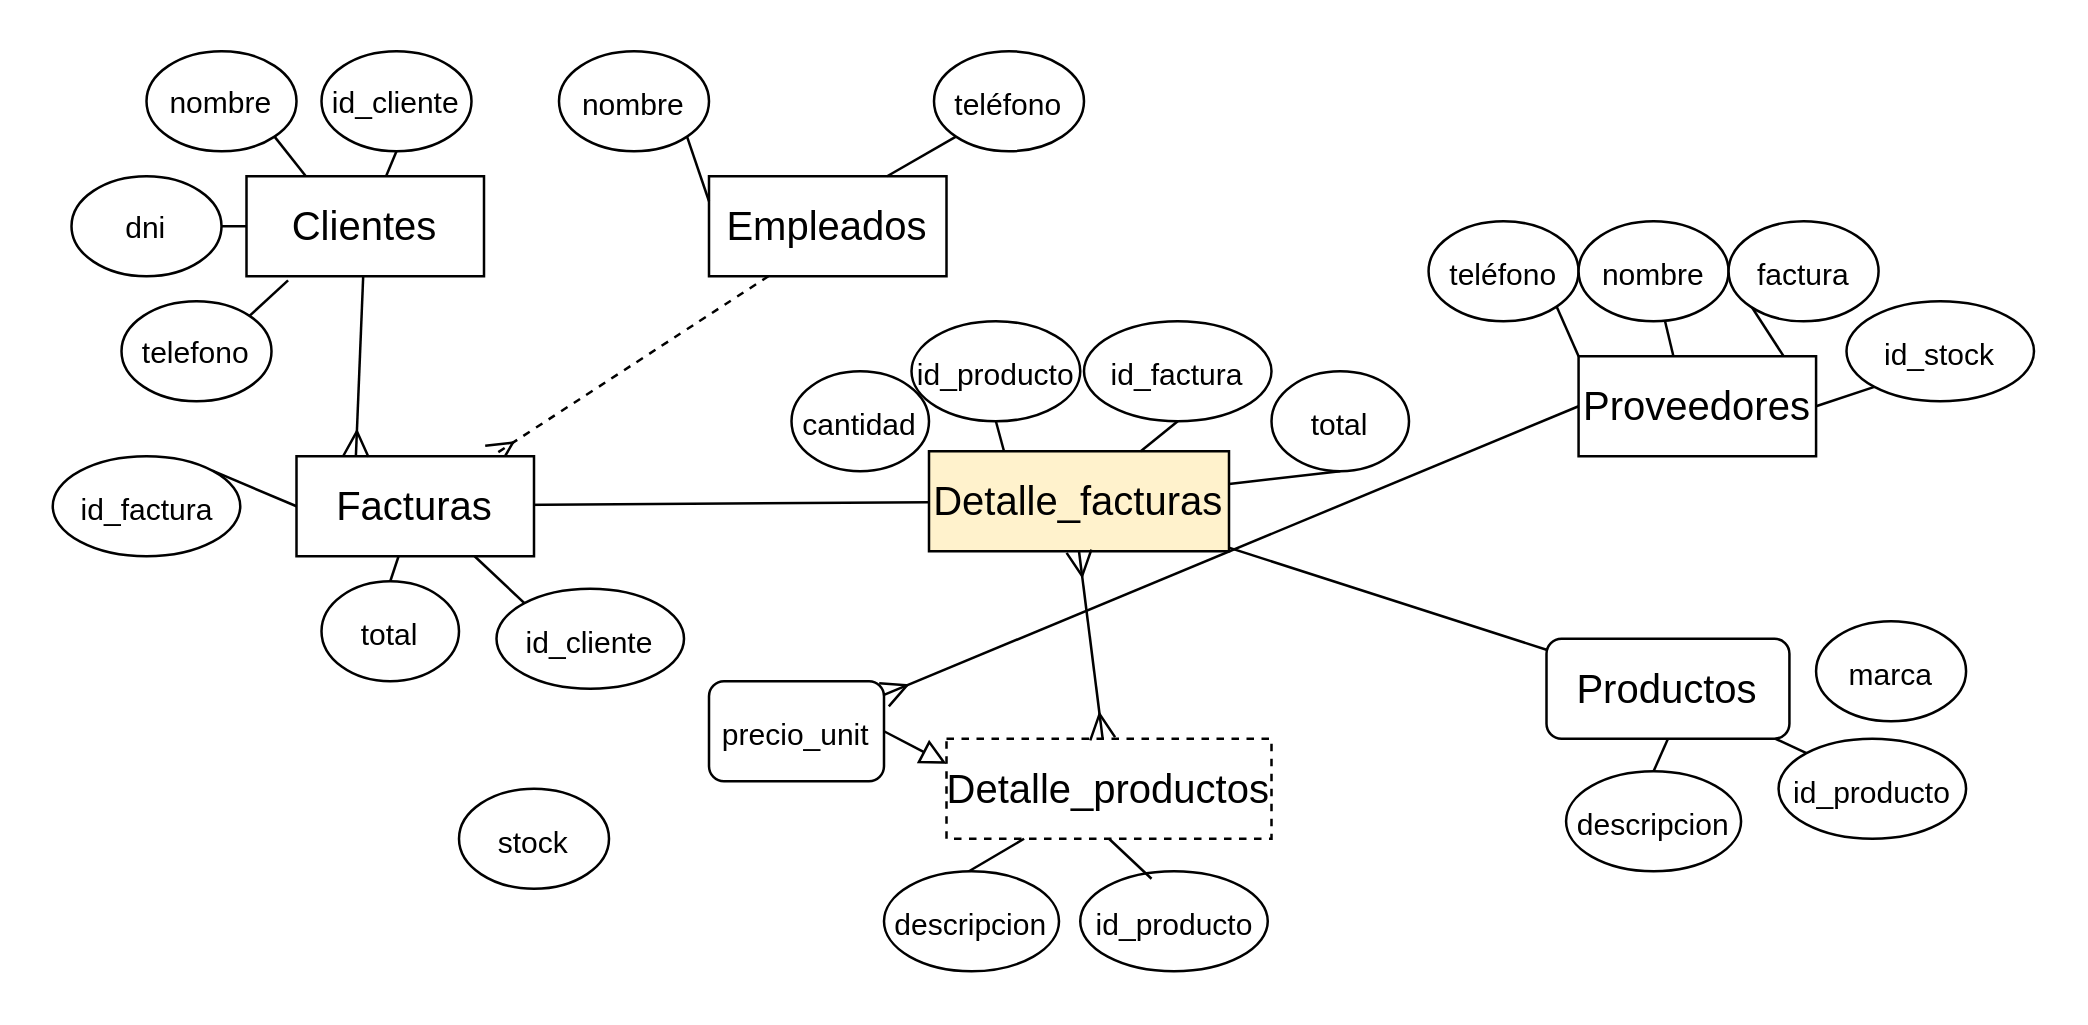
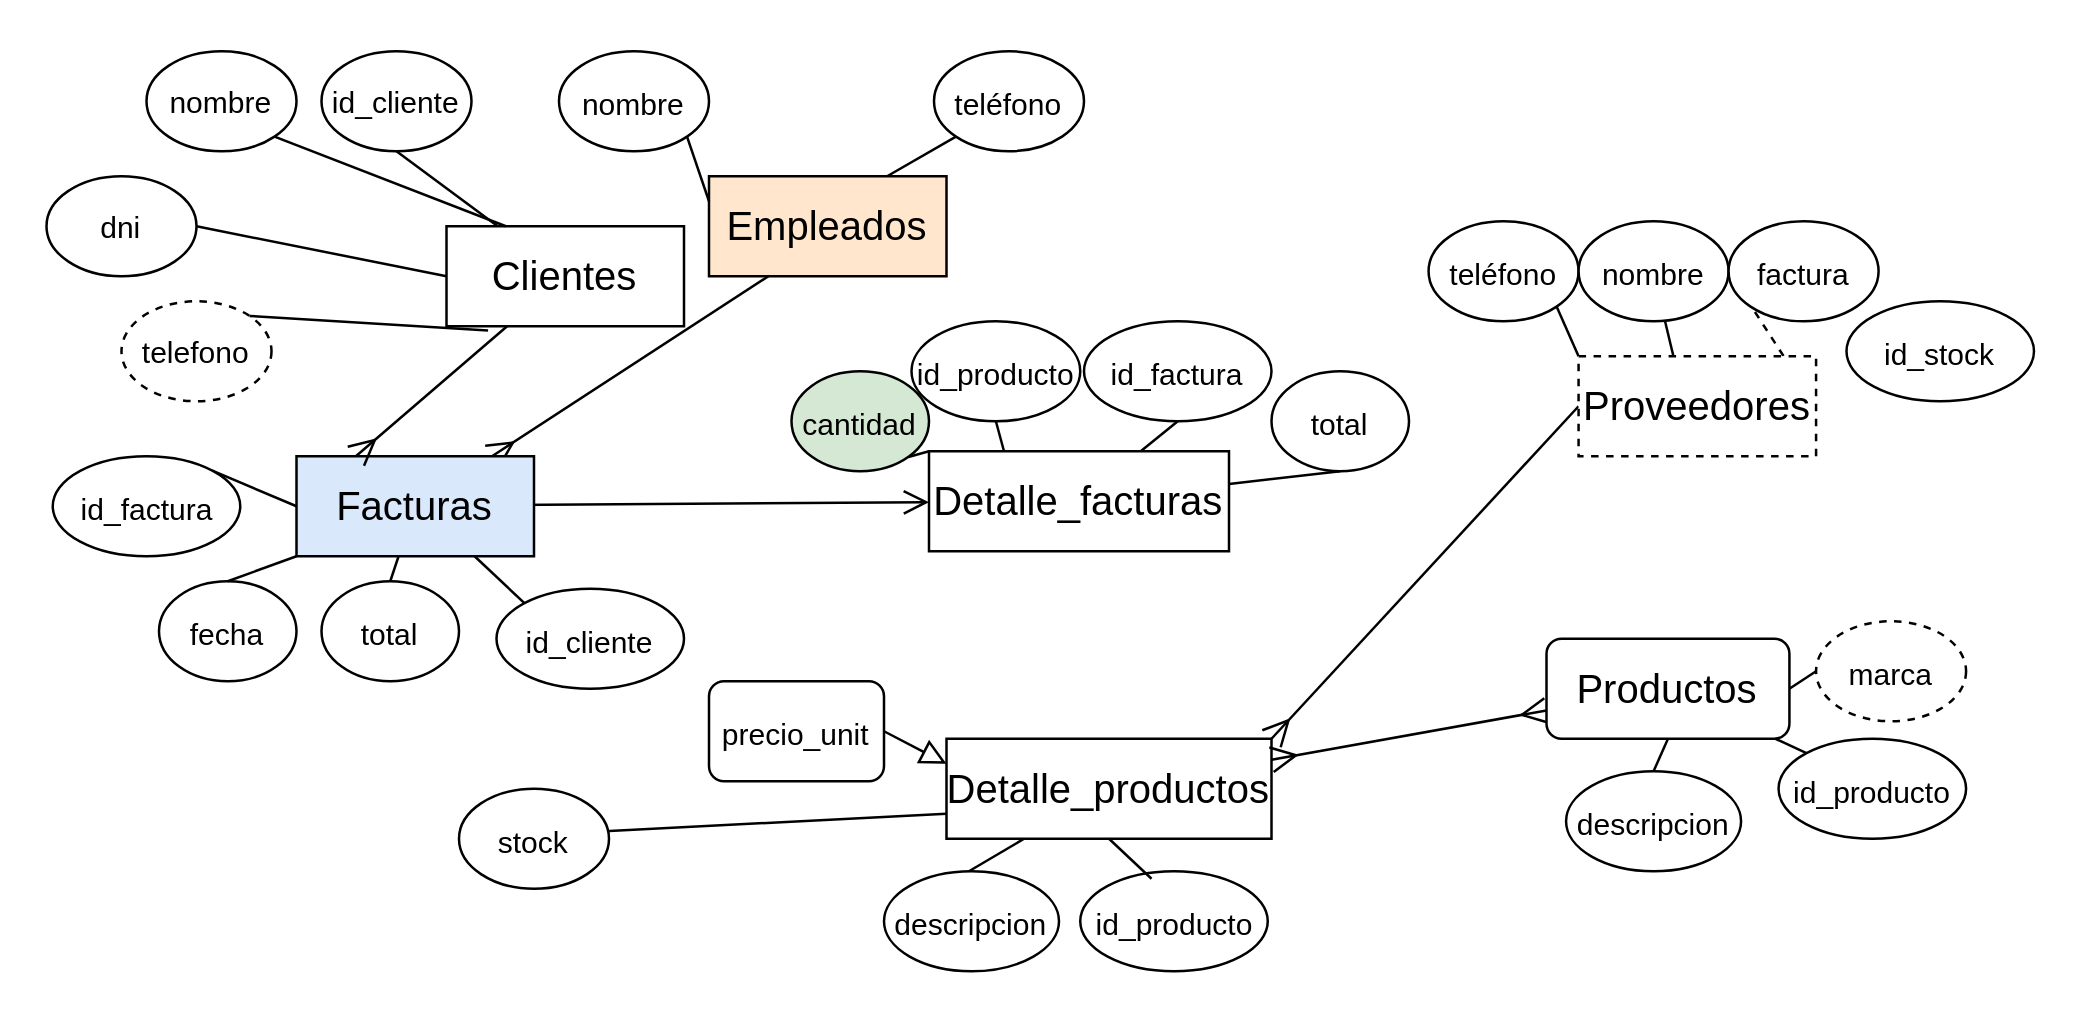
(146, 226) -> (121, 226)
(365, 226) -> (565, 276)
(828, 226) -> (828, 226)
(1769, 333) -> (1769, 333)
(196, 351) -> (196, 351)
(628, 367) -> (628, 367)
(1845, 396) -> none
(1697, 406) -> (1697, 406)
(860, 421) -> (860, 421)
(1408, 477) -> (1489, 503)
(1079, 501) -> (1079, 501)
(921, 502) -> (920, 502)
(415, 506) -> (415, 506)
none -> (261, 569)
(1315, 575) -> (919, 454)
none -> (228, 631)
(1891, 671) -> (1891, 671)
(1094, 675) -> (1410, 735)
none -> (1803, 680)
(1109, 789) -> (1109, 789)
none -> (776, 822)
